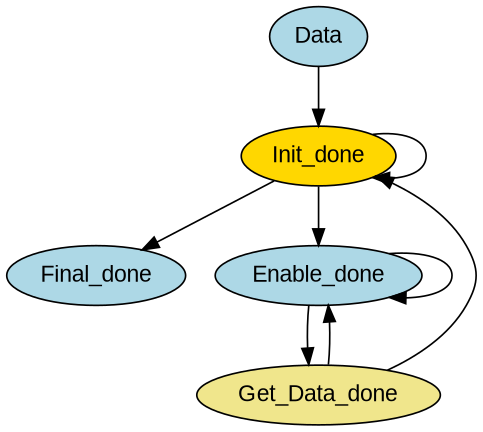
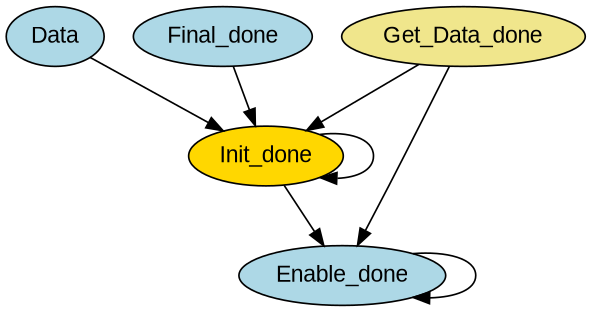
(215, 212) -> (241, 88)
(307, 327) -> none
